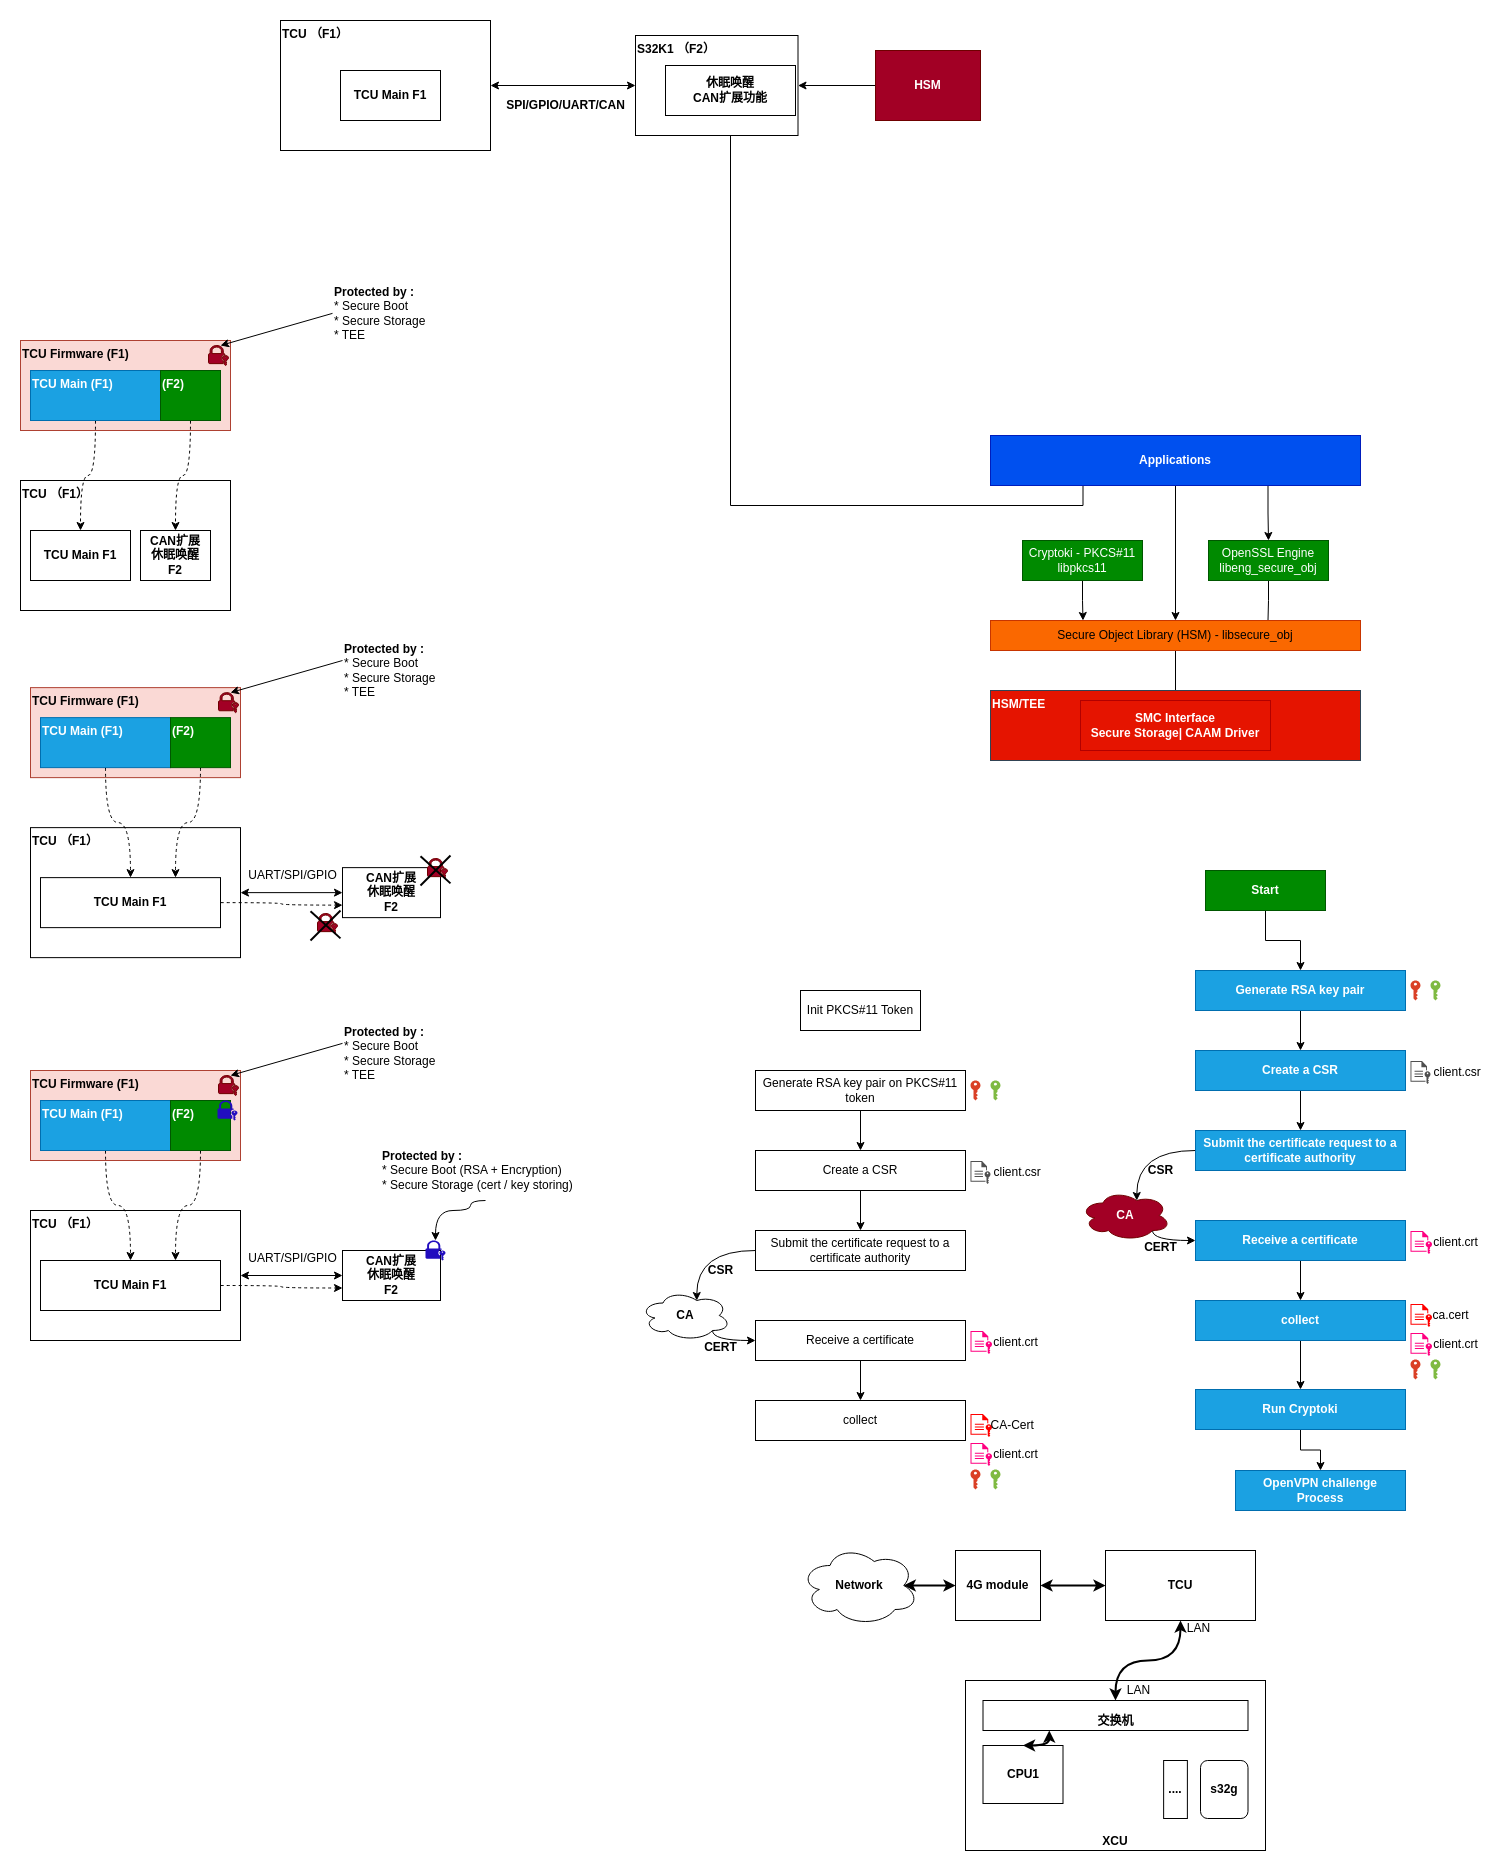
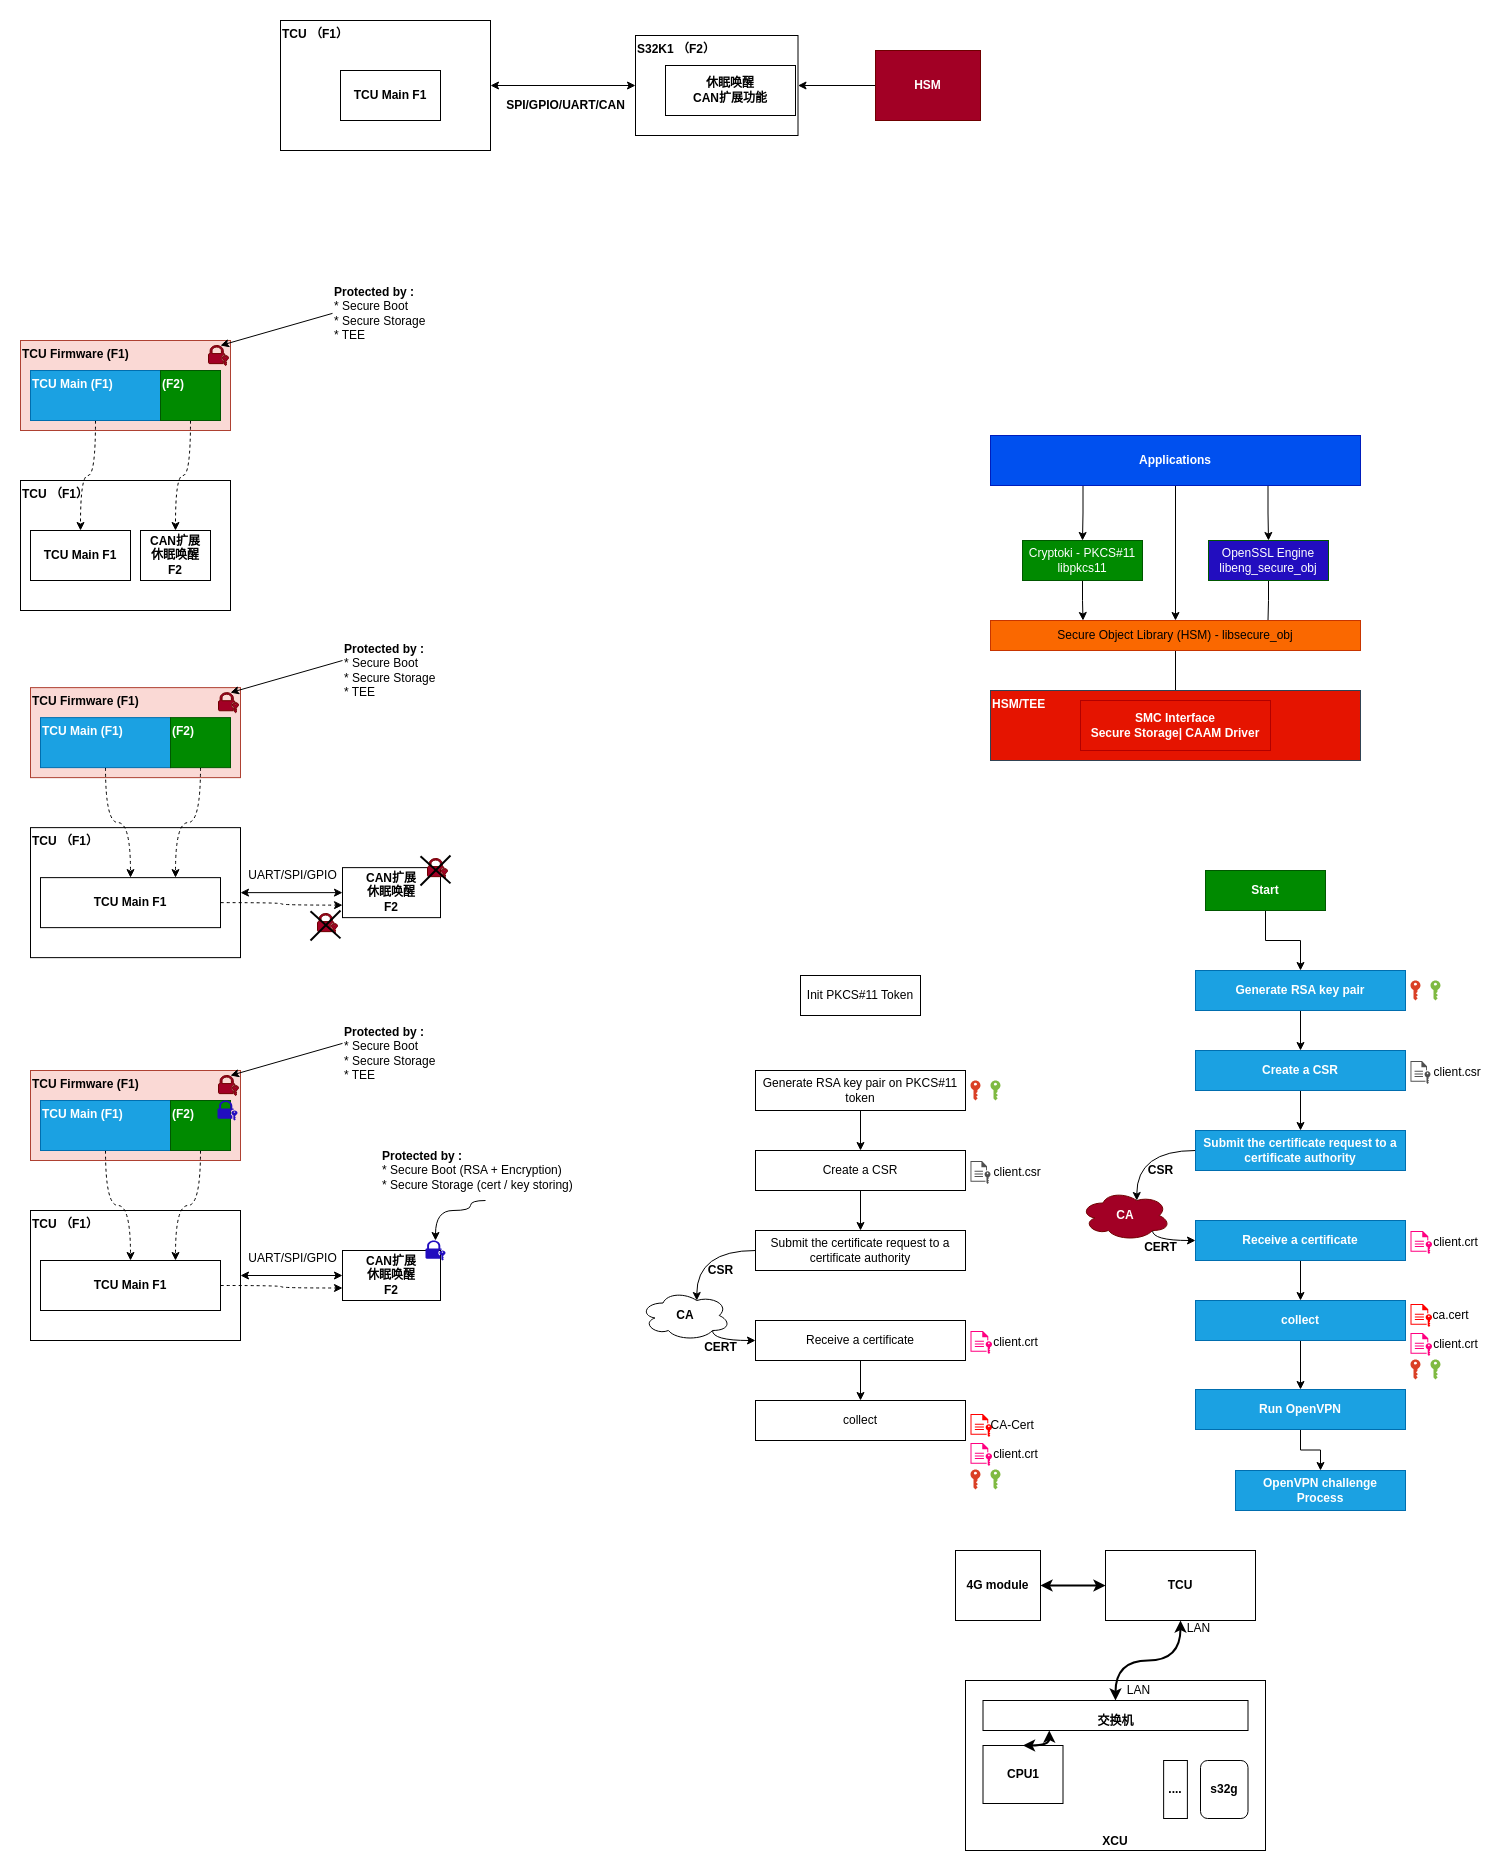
(731, 497) -> (1083, 518)
(1269, 561) -> (1269, 561)
(861, 1011) -> (861, 996)
(1301, 1410) -> (1301, 1410)
(860, 1586) -> none
(931, 1586) -> none
